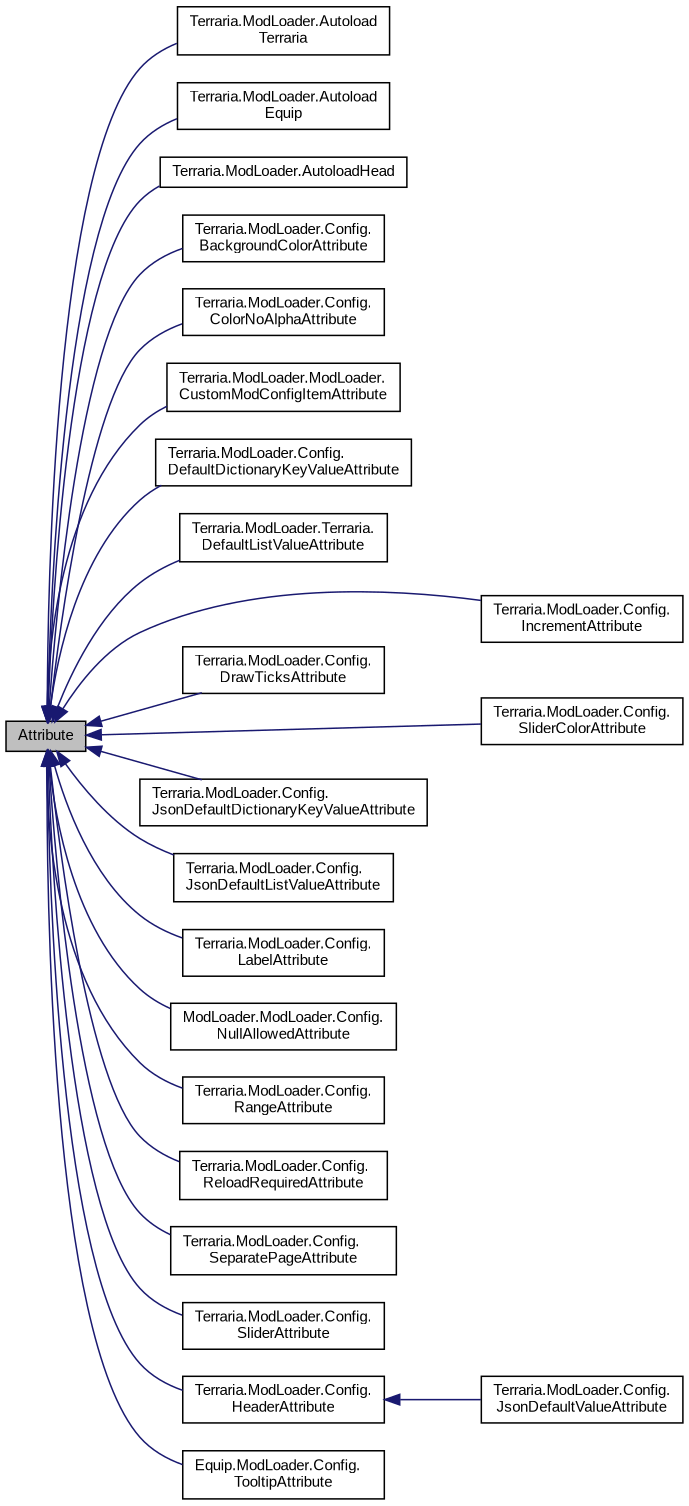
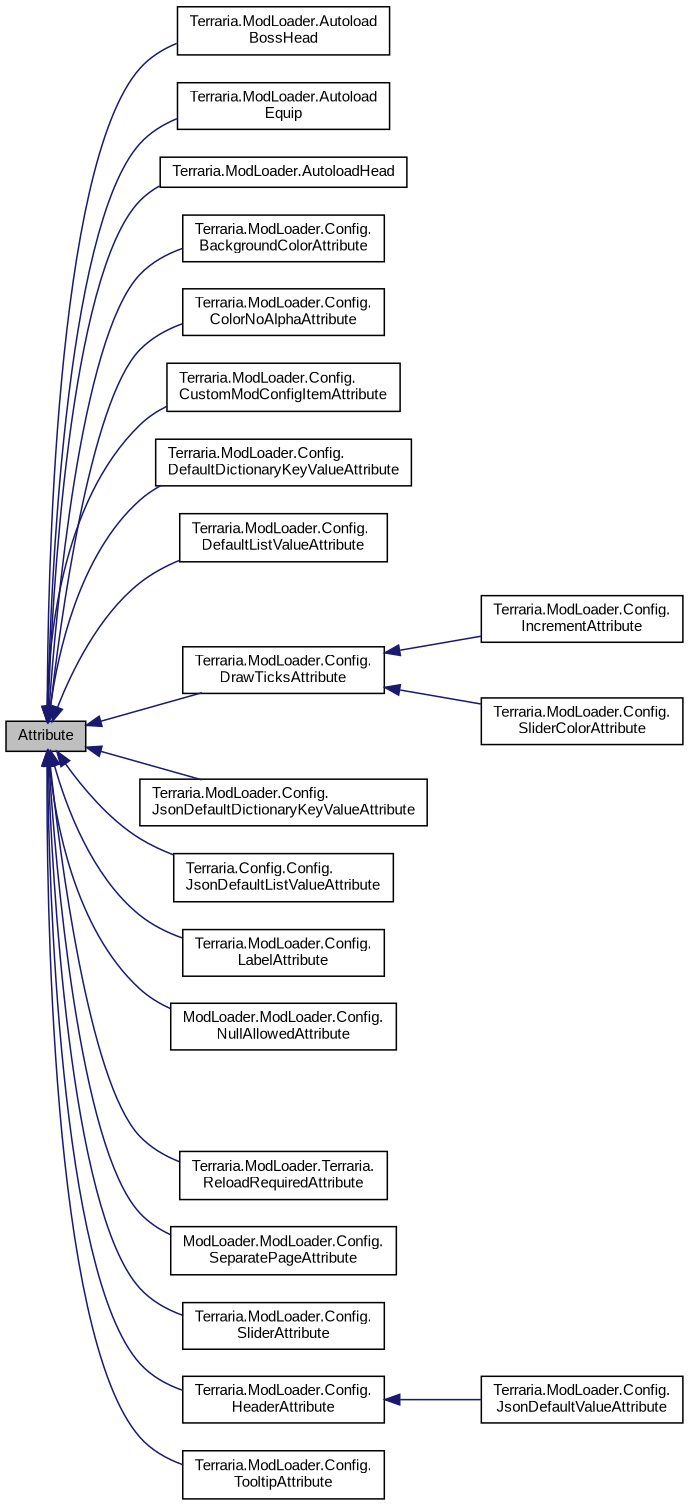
(284, 31) -> (284, 31)
(284, 387) -> (284, 387)
(284, 538) -> (284, 538)
(254, 600) -> (441, 643)
(291, 729) -> (441, 697)
(284, 878) -> (284, 878)
(284, 1100) -> none
(284, 1176) -> (284, 1176)
(284, 1251) -> (284, 1251)
(284, 1475) -> (284, 1475)
